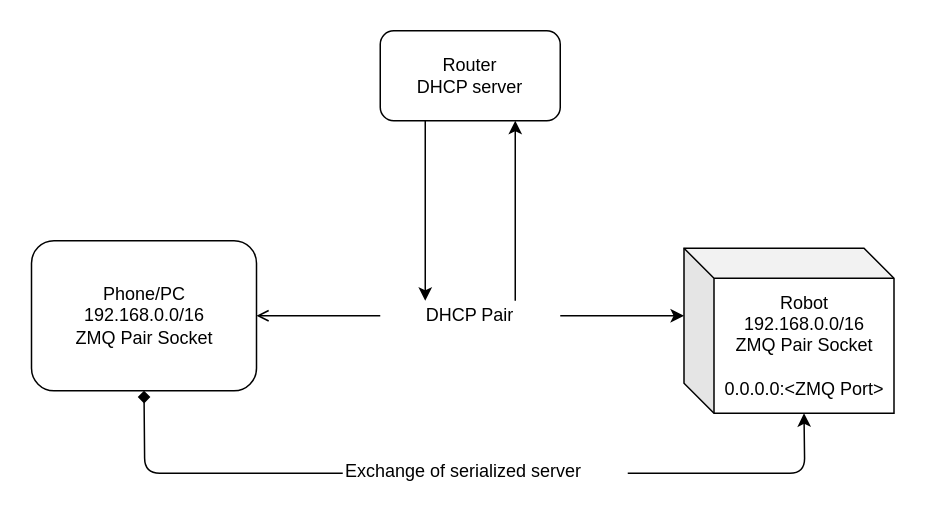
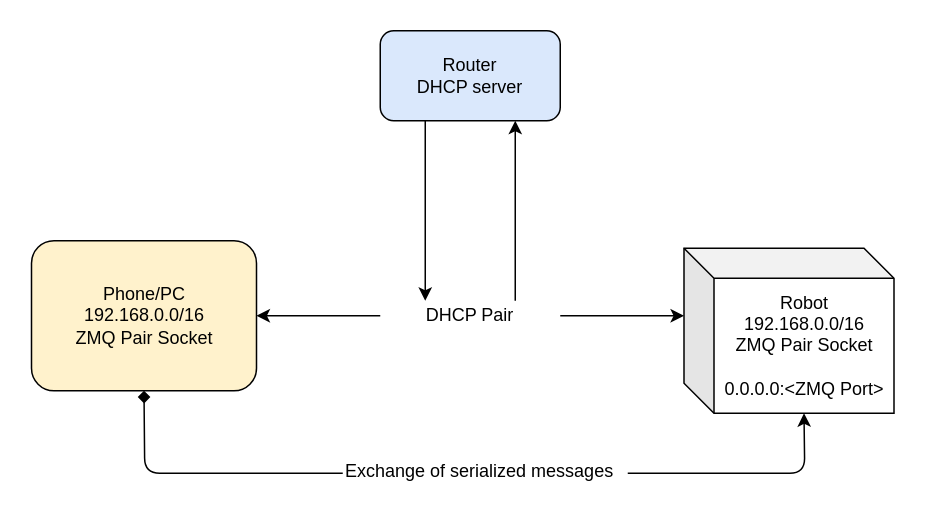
(470, 76) -> (470, 76)
(144, 316) -> (144, 316)
(265, 316) -> (268, 316)
(478, 472) -> (487, 483)
